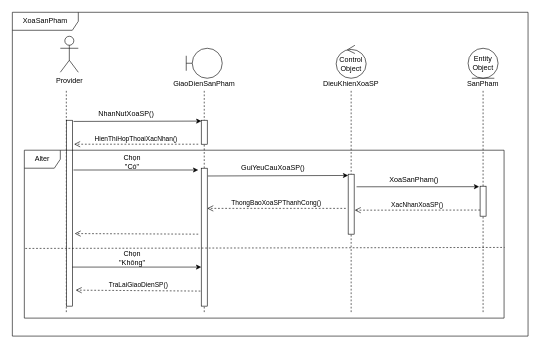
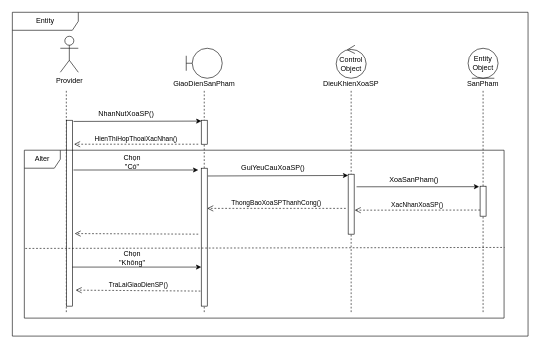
(45, 21) -> (45, 21)
